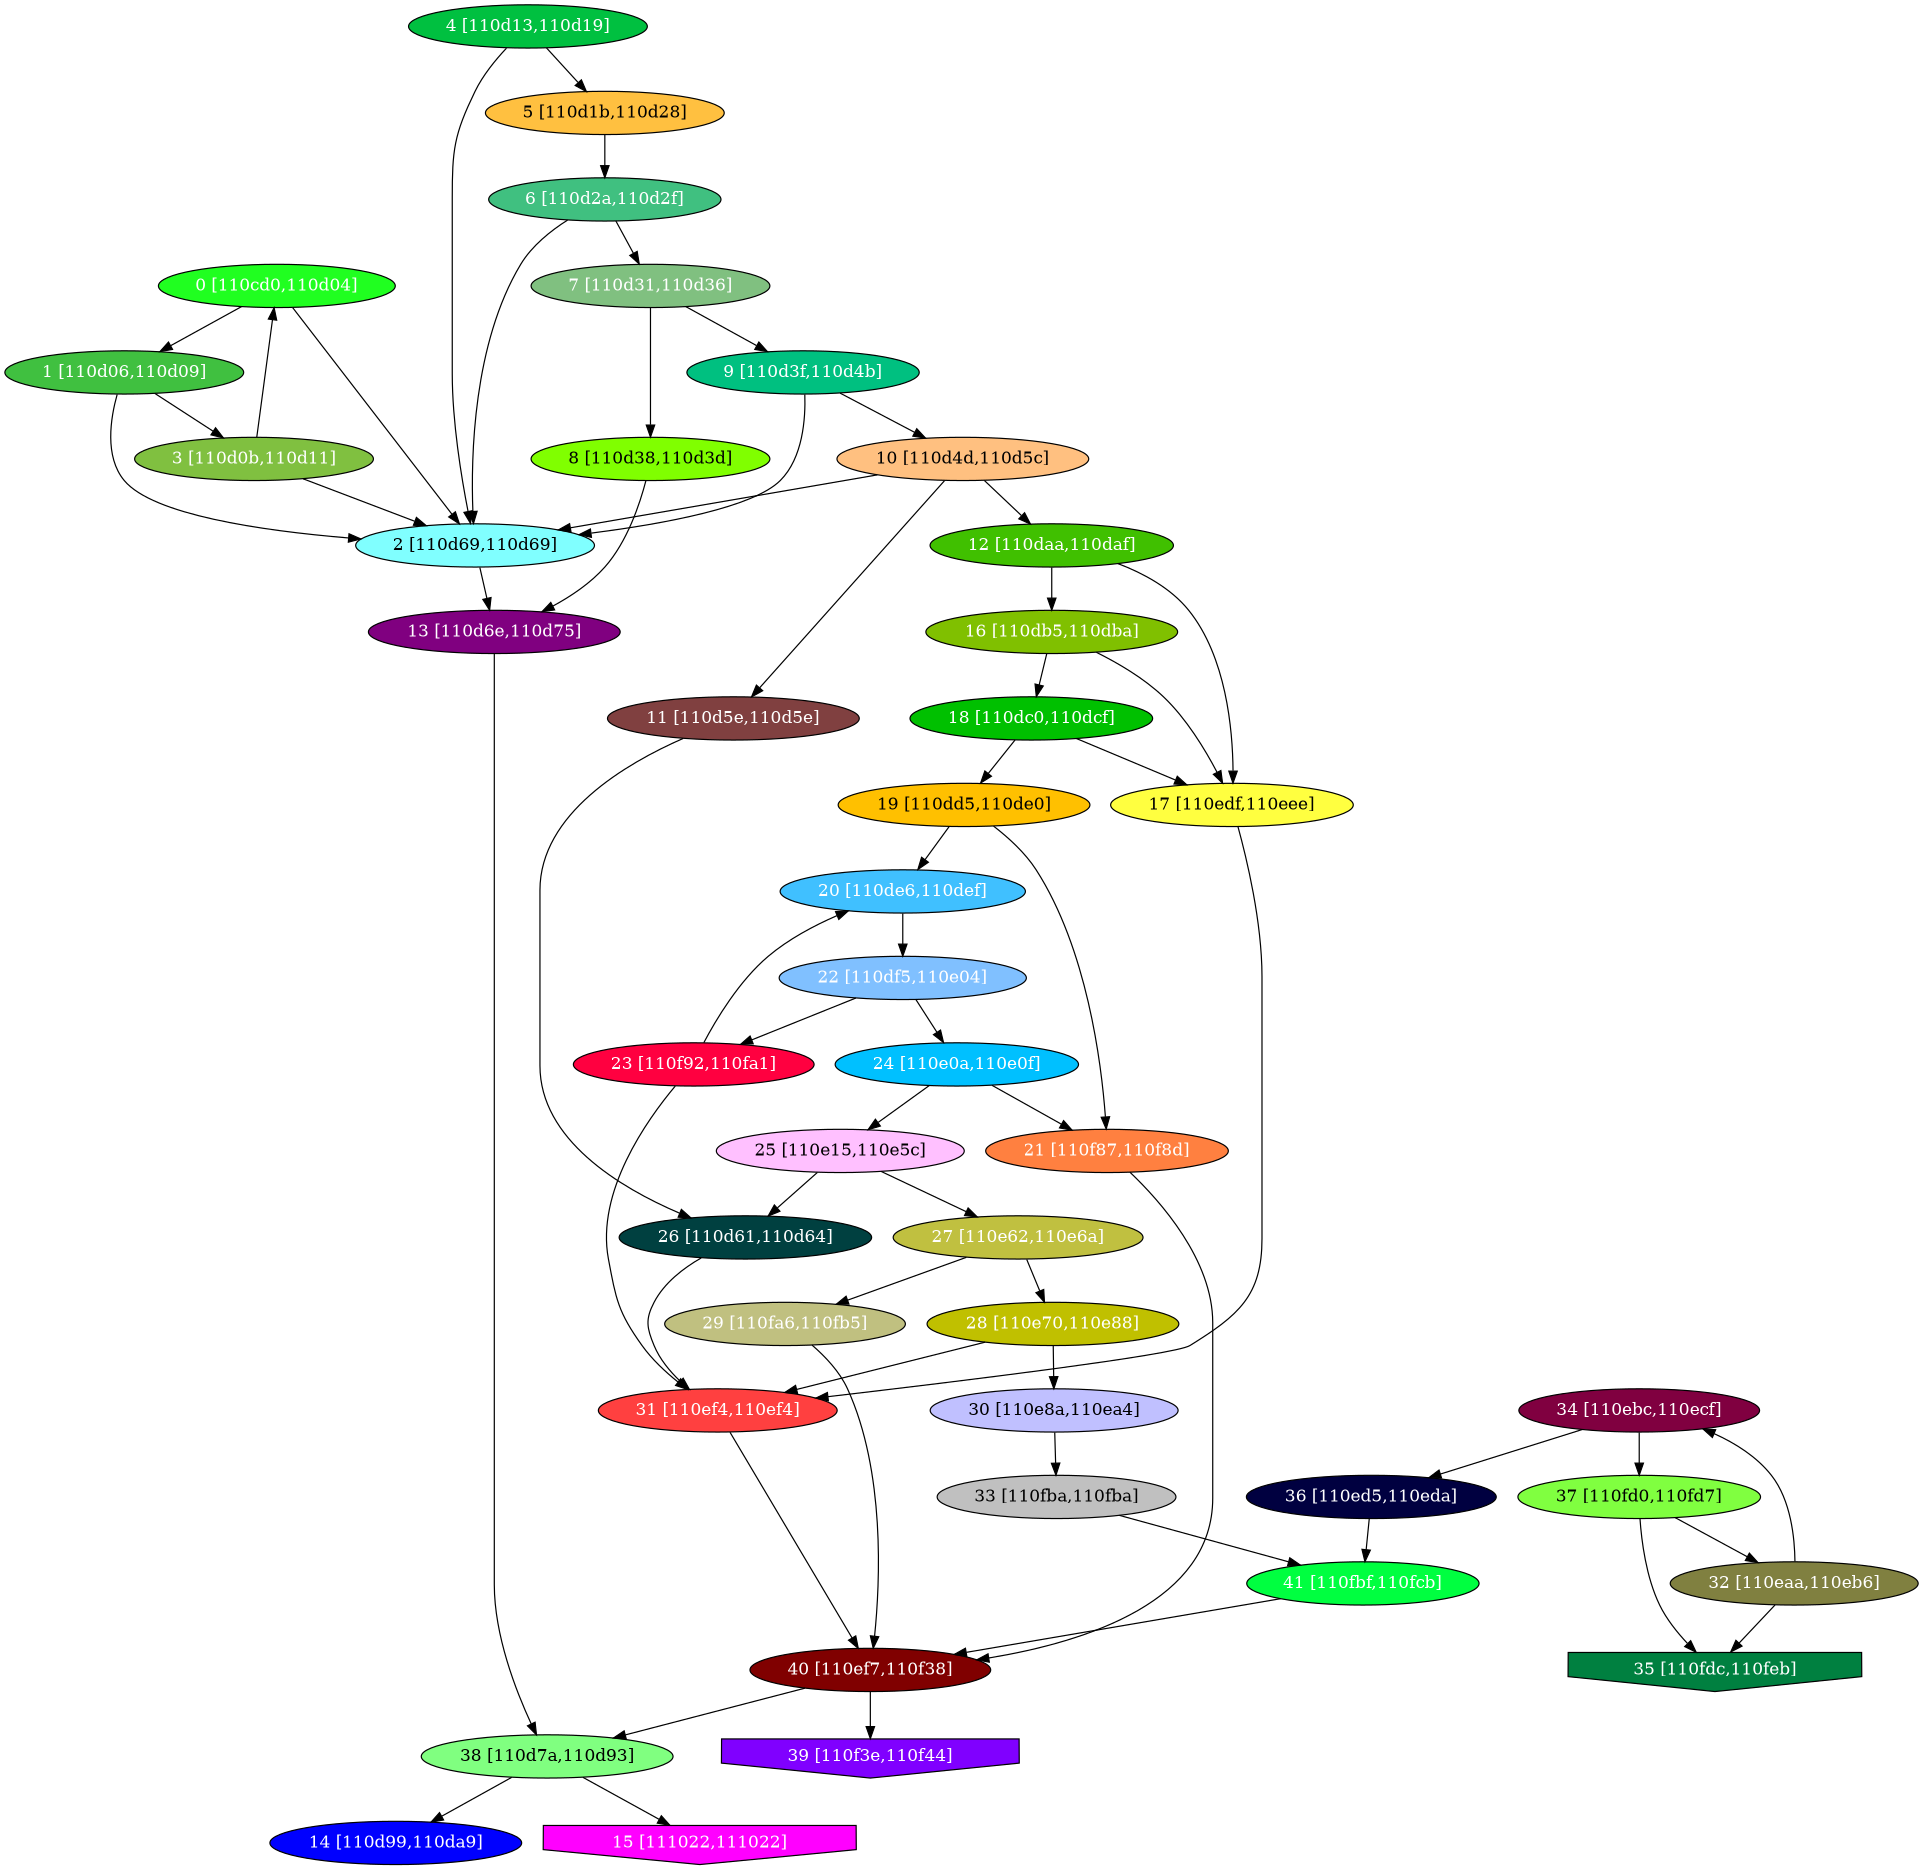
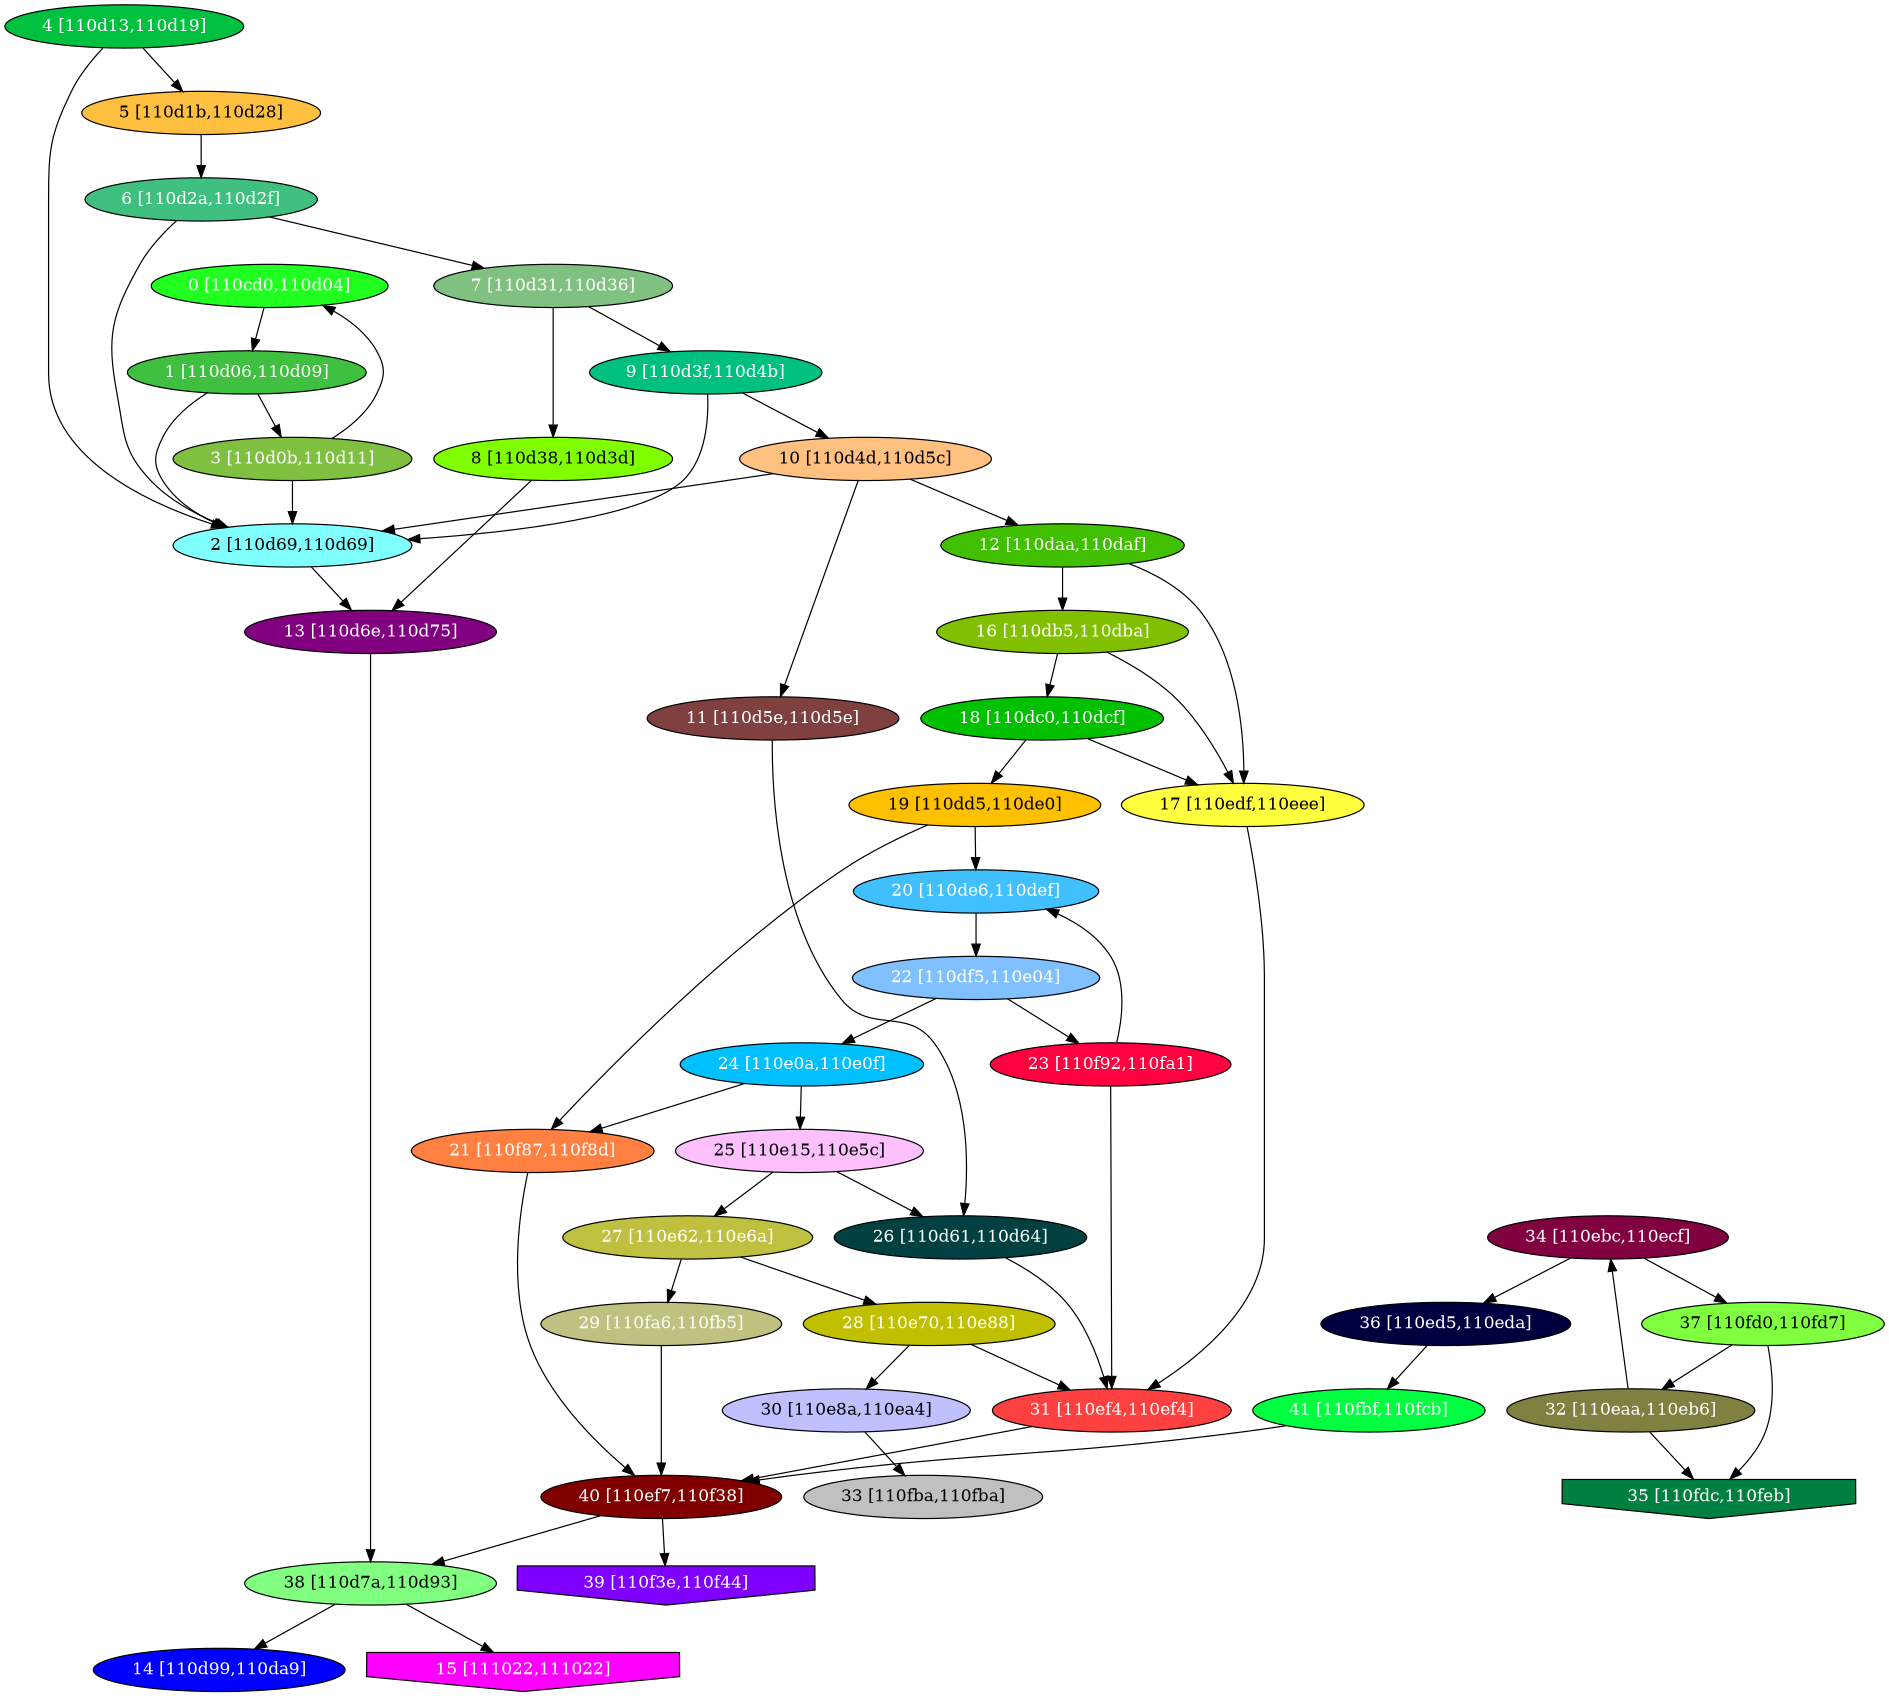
(372, 411) -> none
(1195, 1536) -> none
